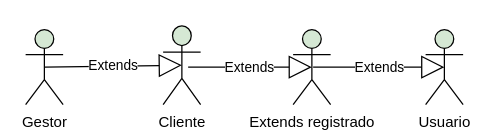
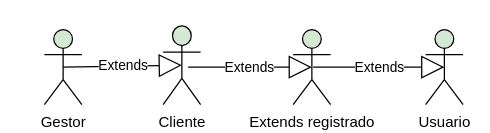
(44, 67) -> (63, 67)
